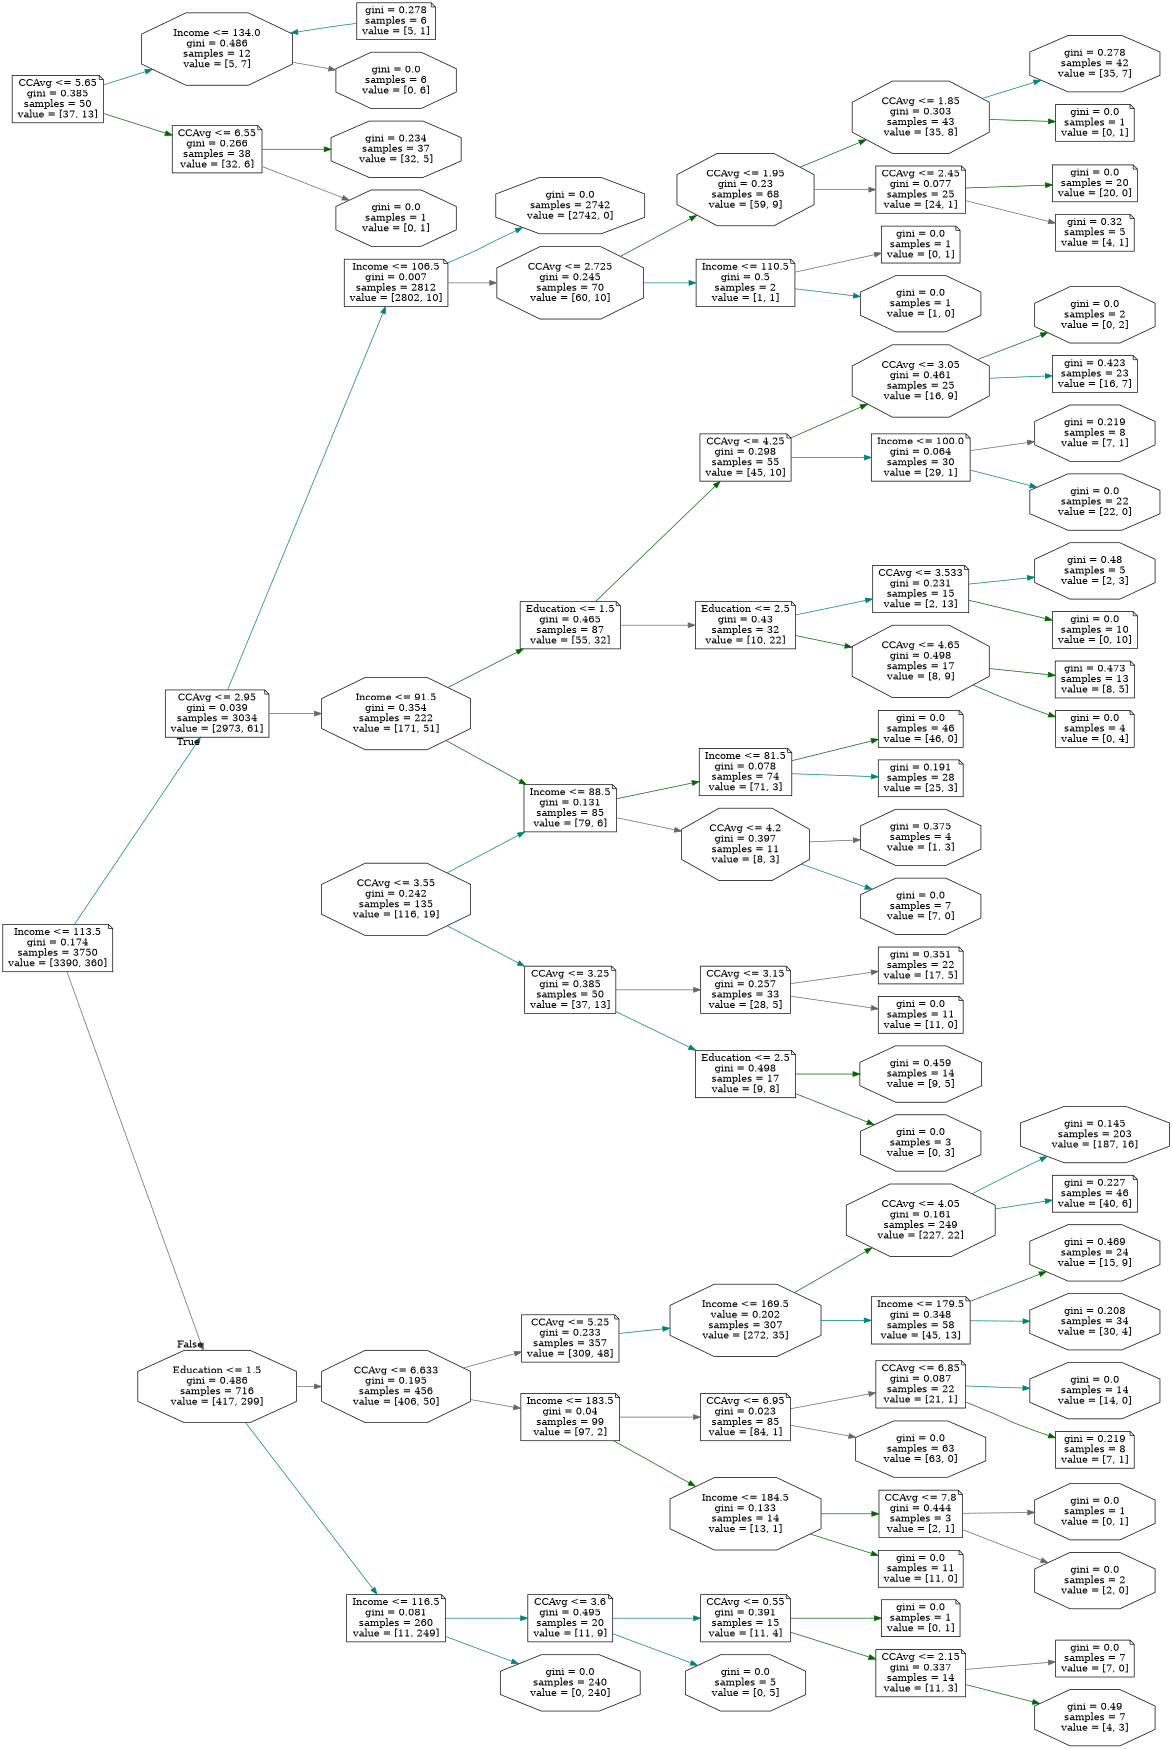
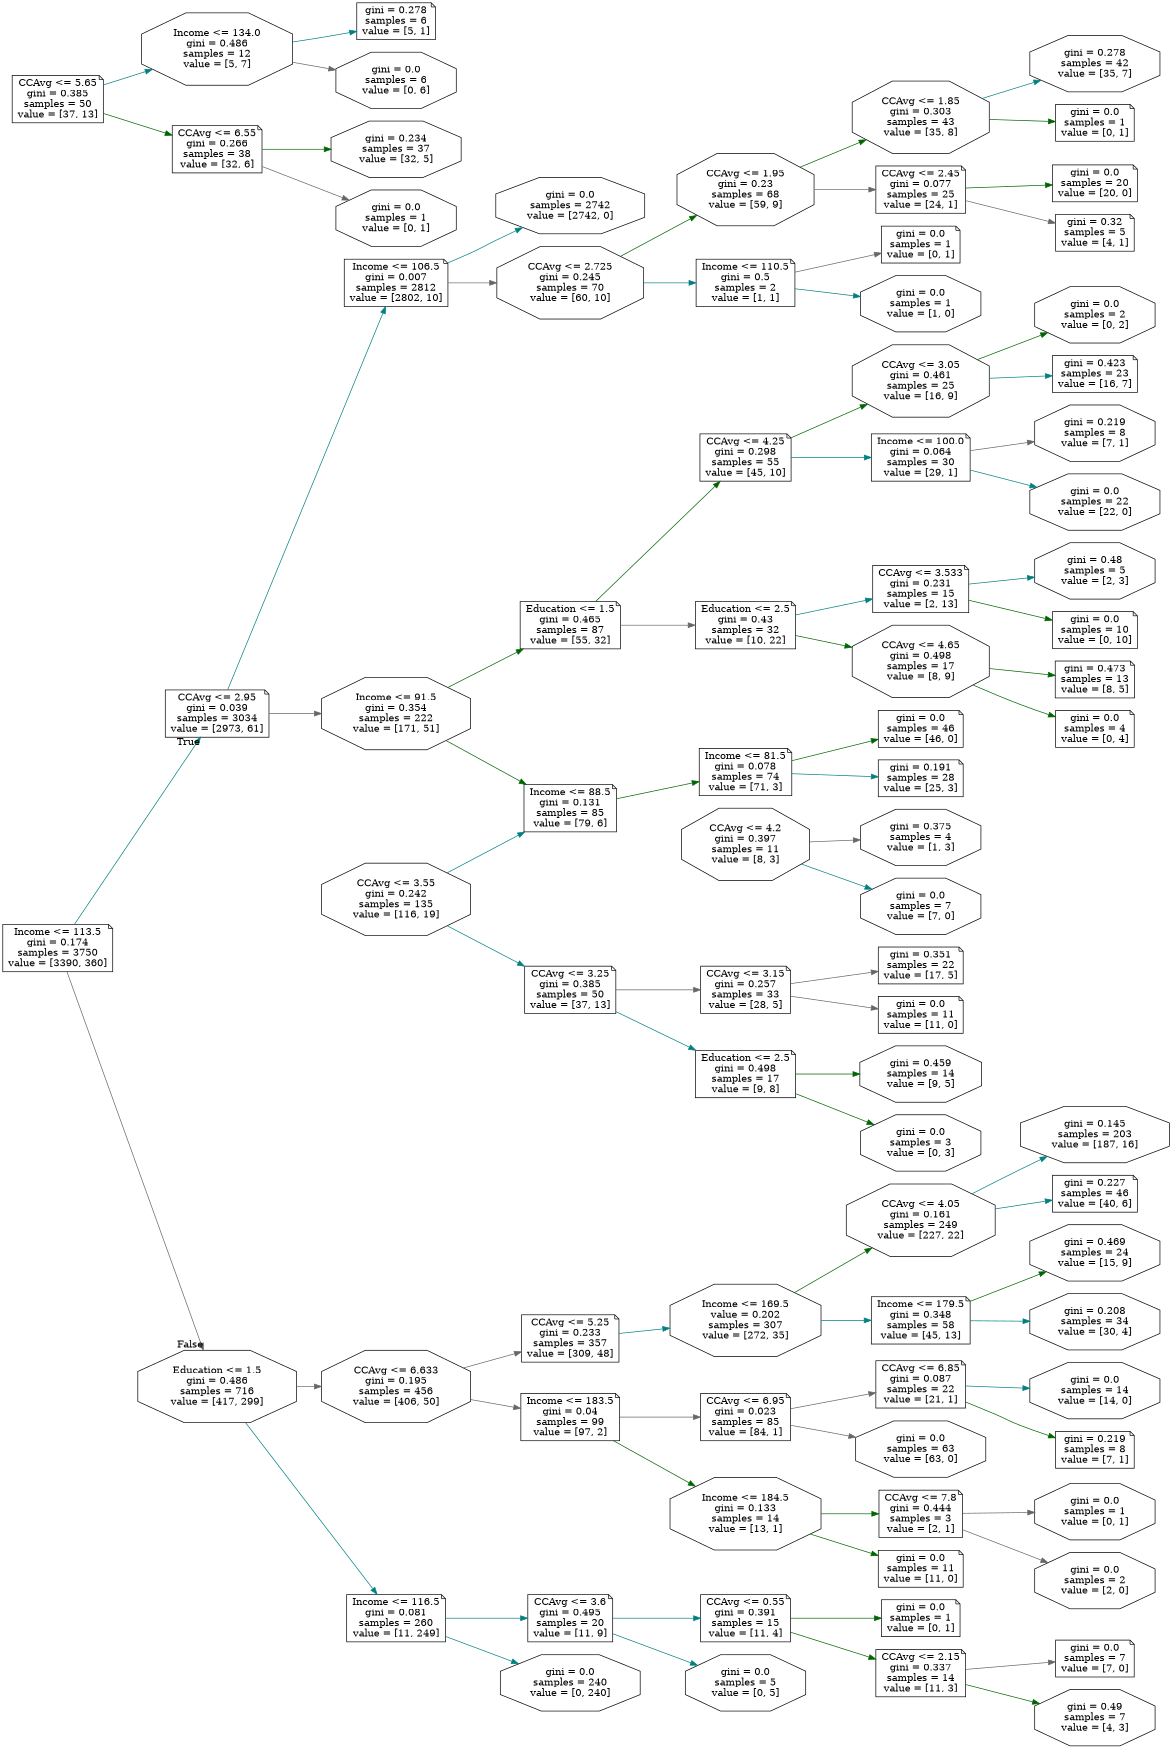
(327, 27) -> (321, 38)
(646, 824) -> none
